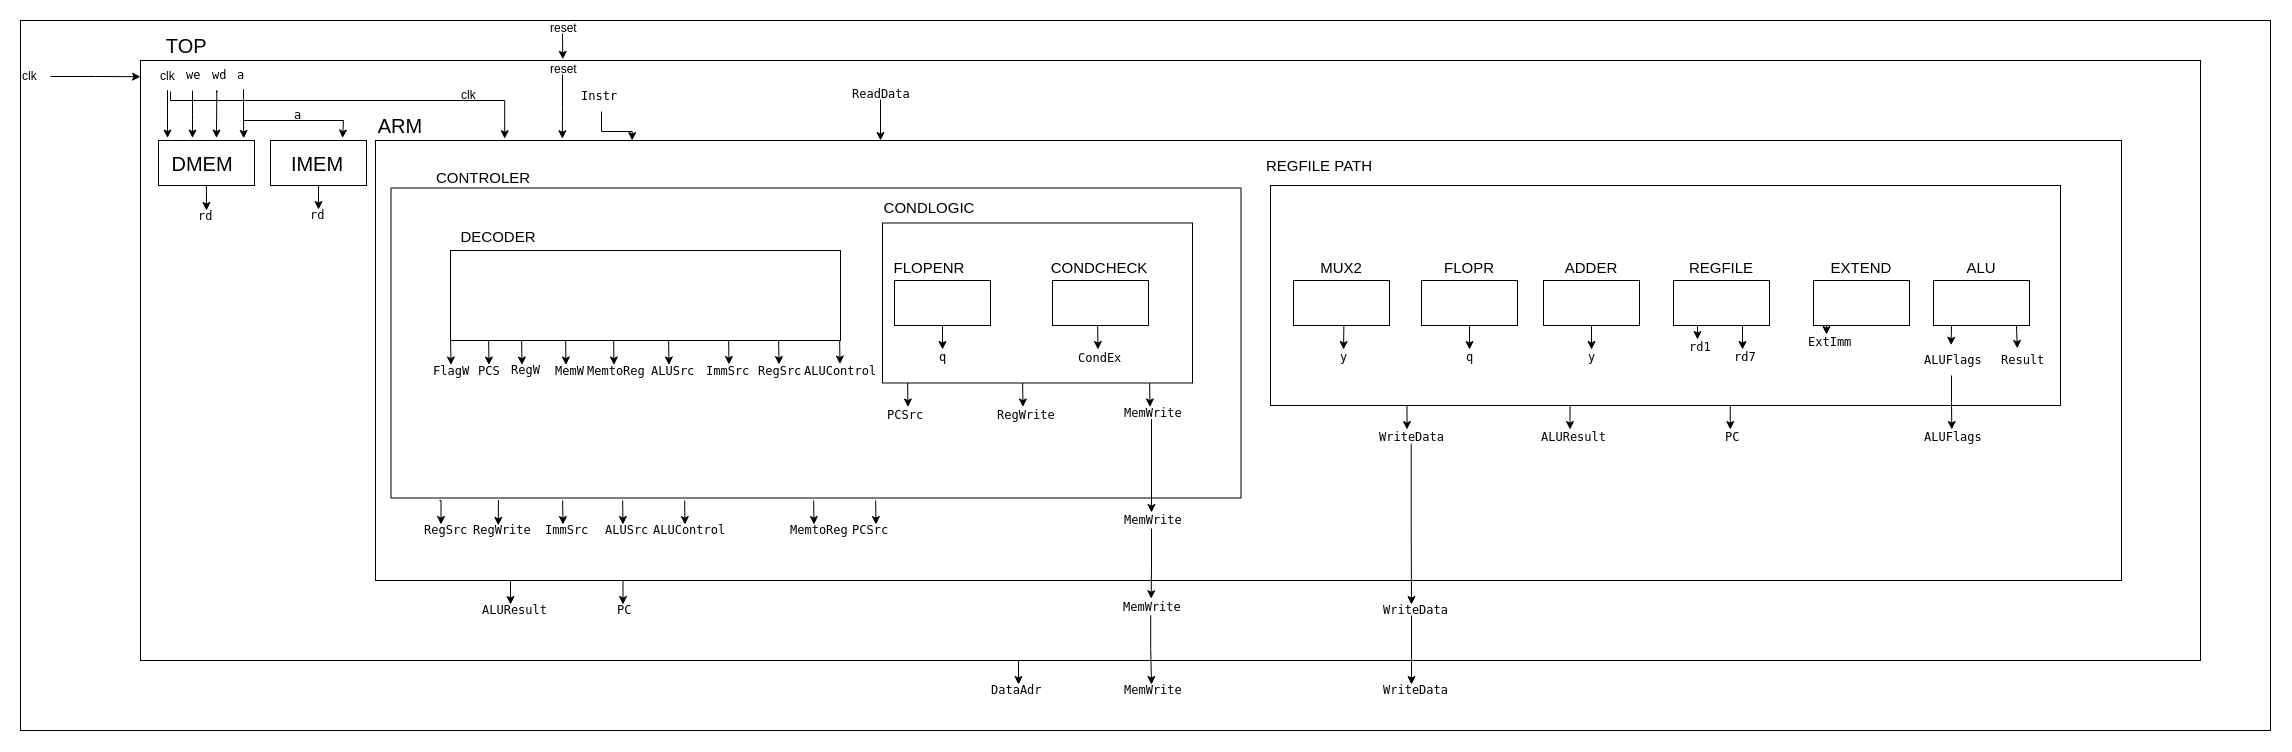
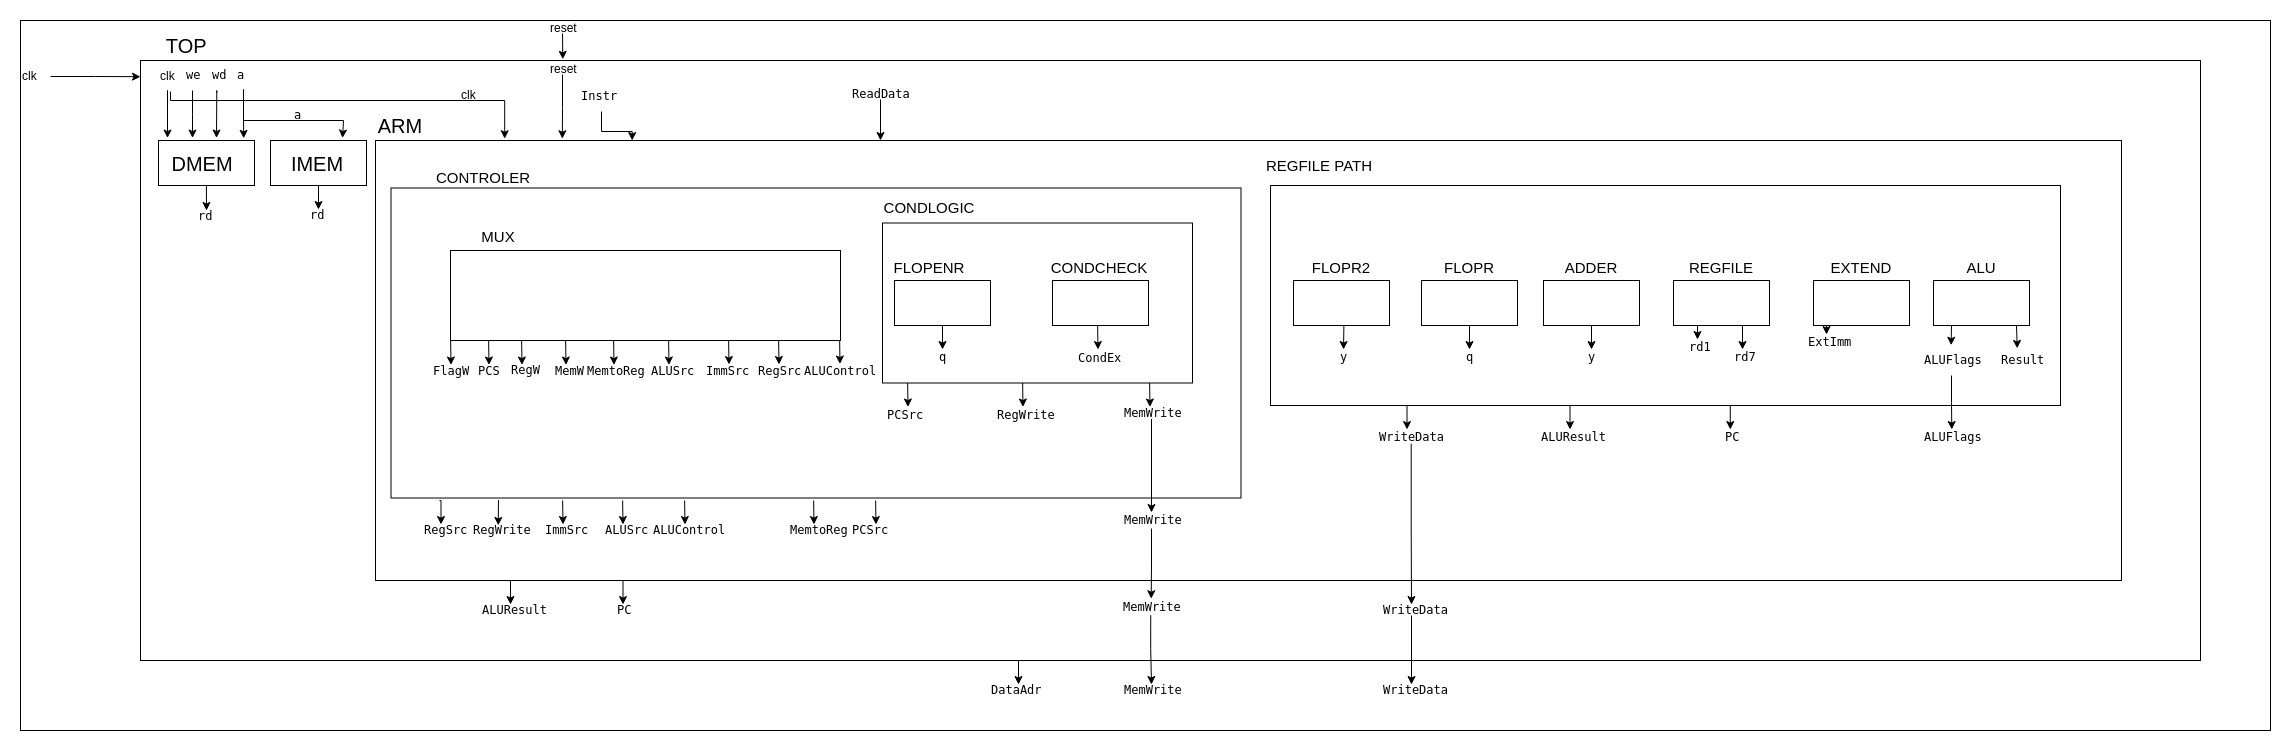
(499, 235) -> (499, 235)
(1342, 266) -> (1342, 266)
